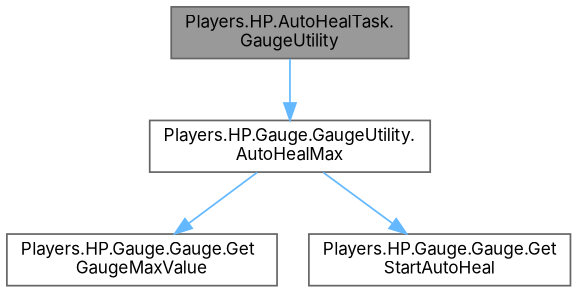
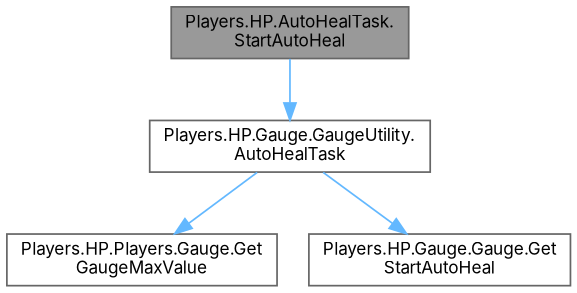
(290, 33) -> (290, 33)
(290, 146) -> (290, 146)
(142, 260) -> (142, 260)
